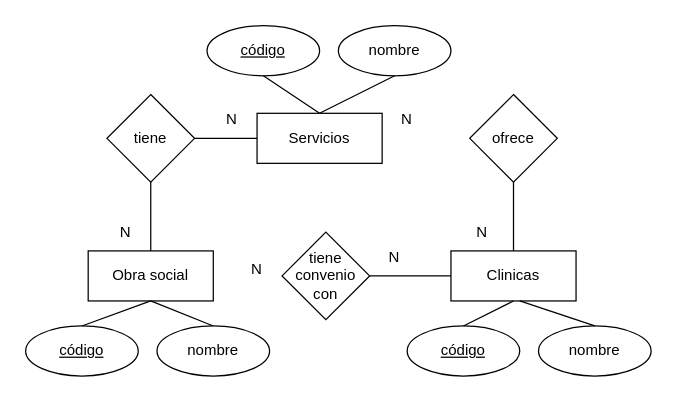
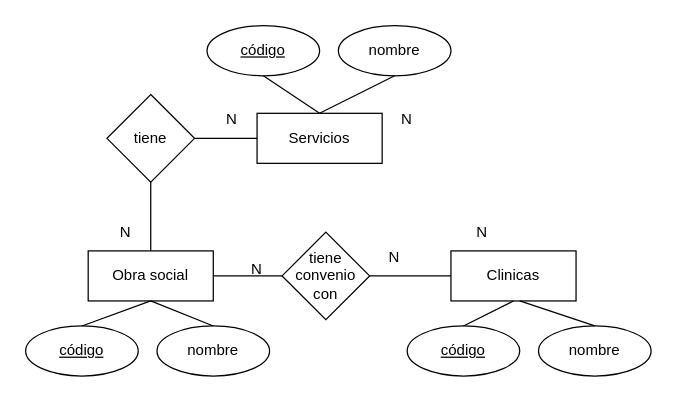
(513, 138) -> none
(513, 216) -> none
none -> (248, 276)
